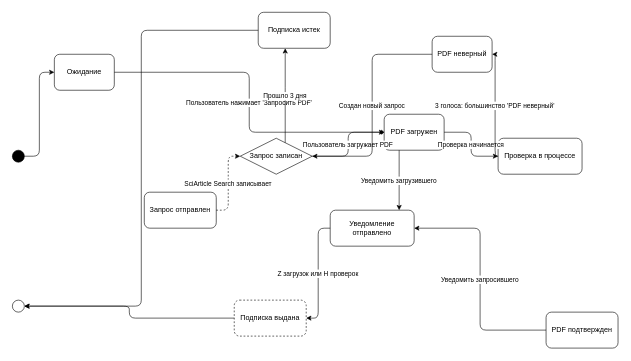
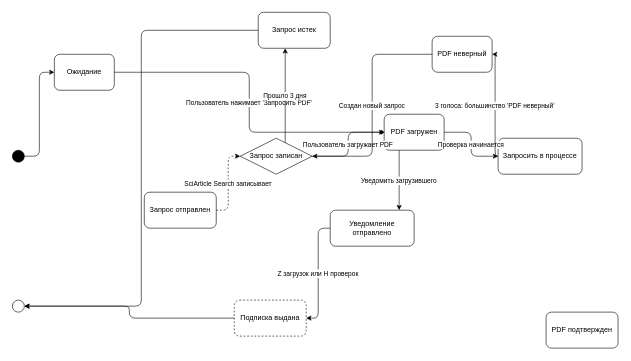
(294, 30) -> (294, 30)
(540, 156) -> (540, 156)
(480, 280) -> none
